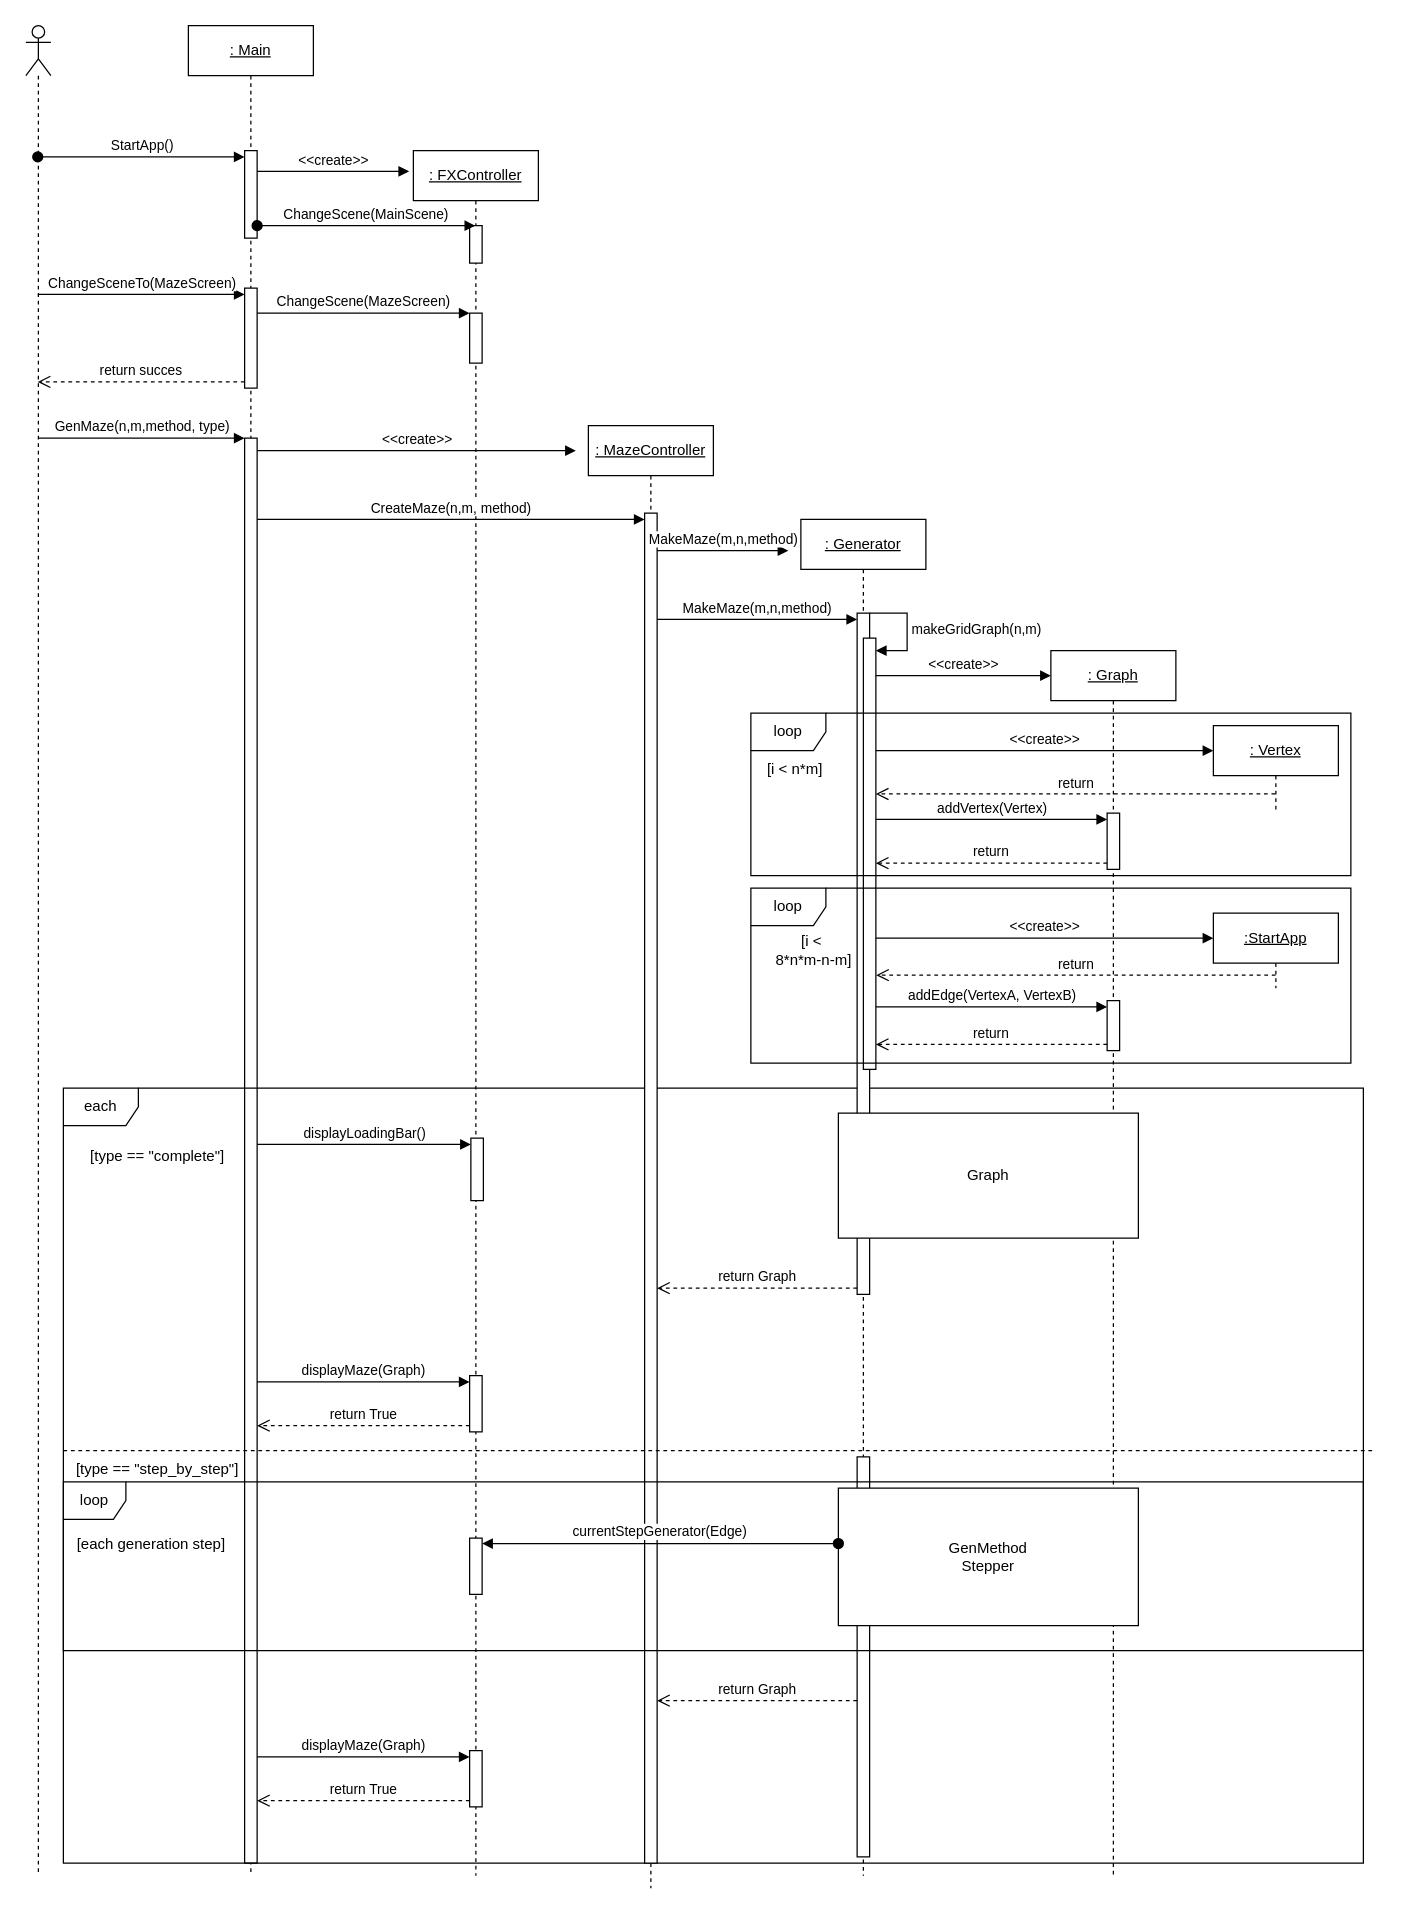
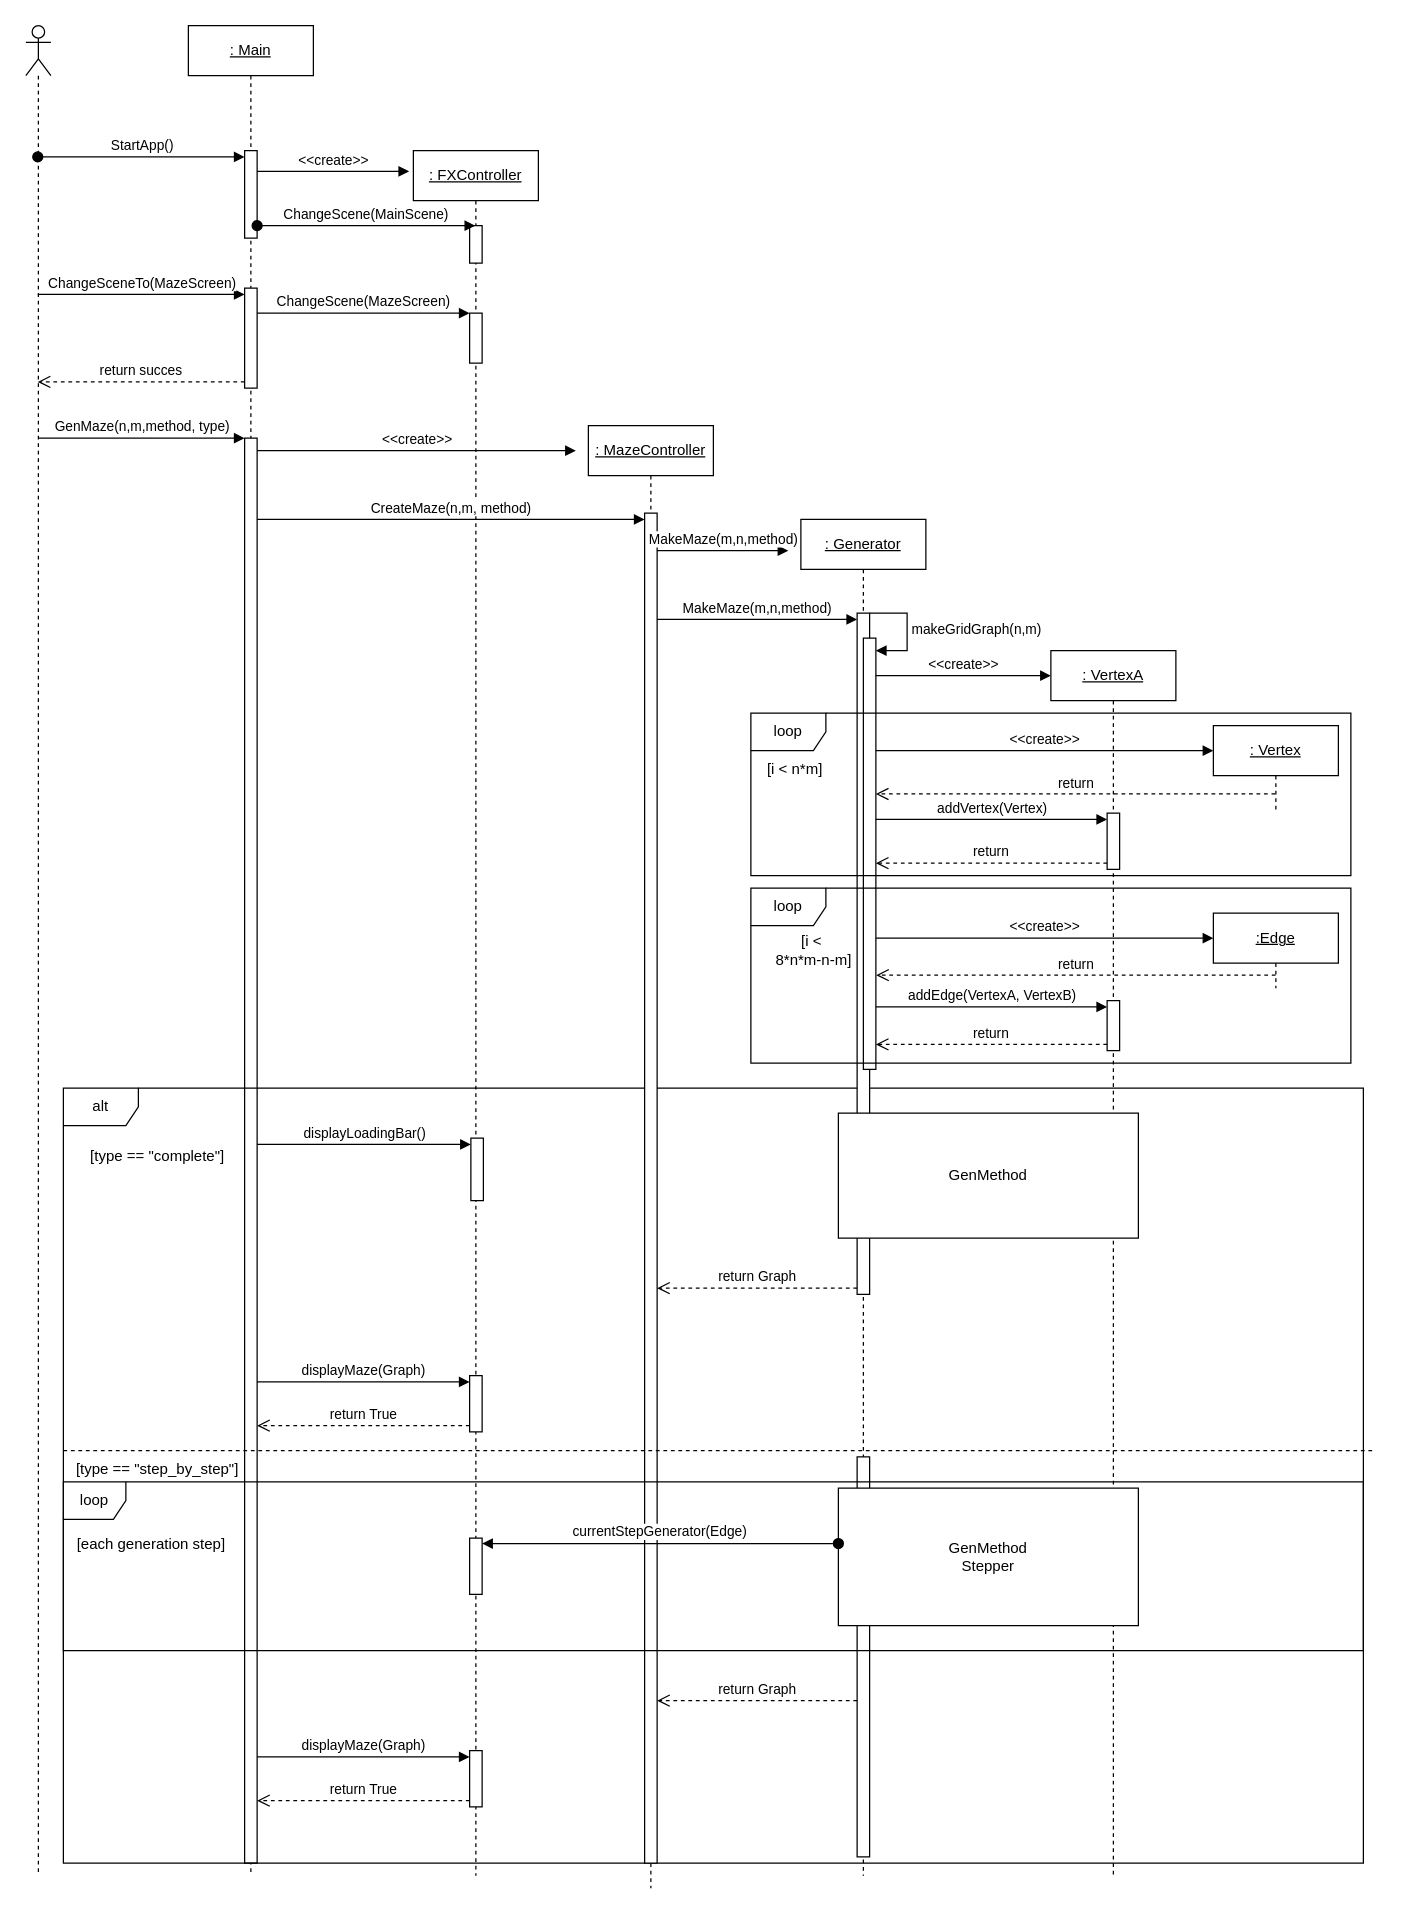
(1113, 676) -> (1113, 676)
(1276, 938) -> (1276, 938)
(101, 1107) -> (101, 1107)
(988, 1176) -> (988, 1176)
